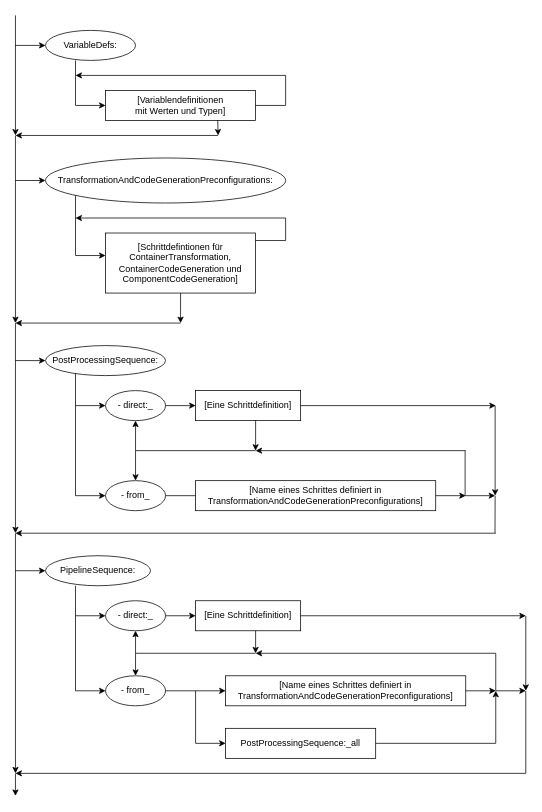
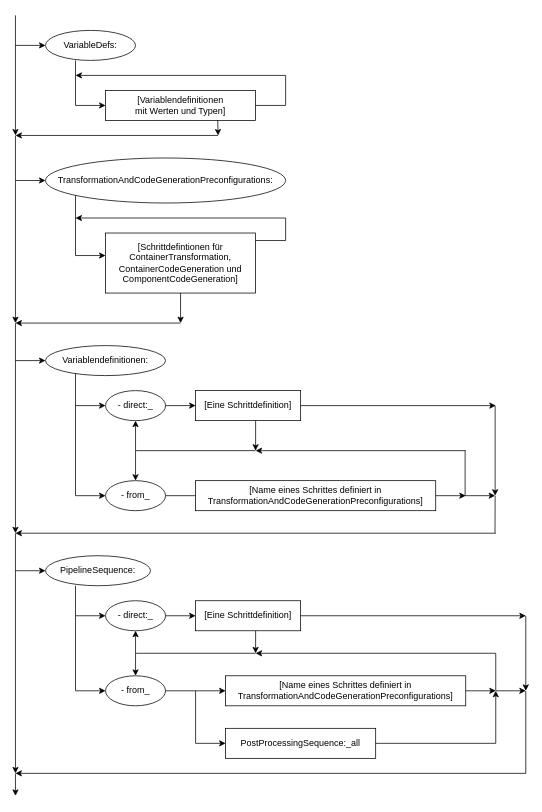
(105, 360) -> (105, 360)
